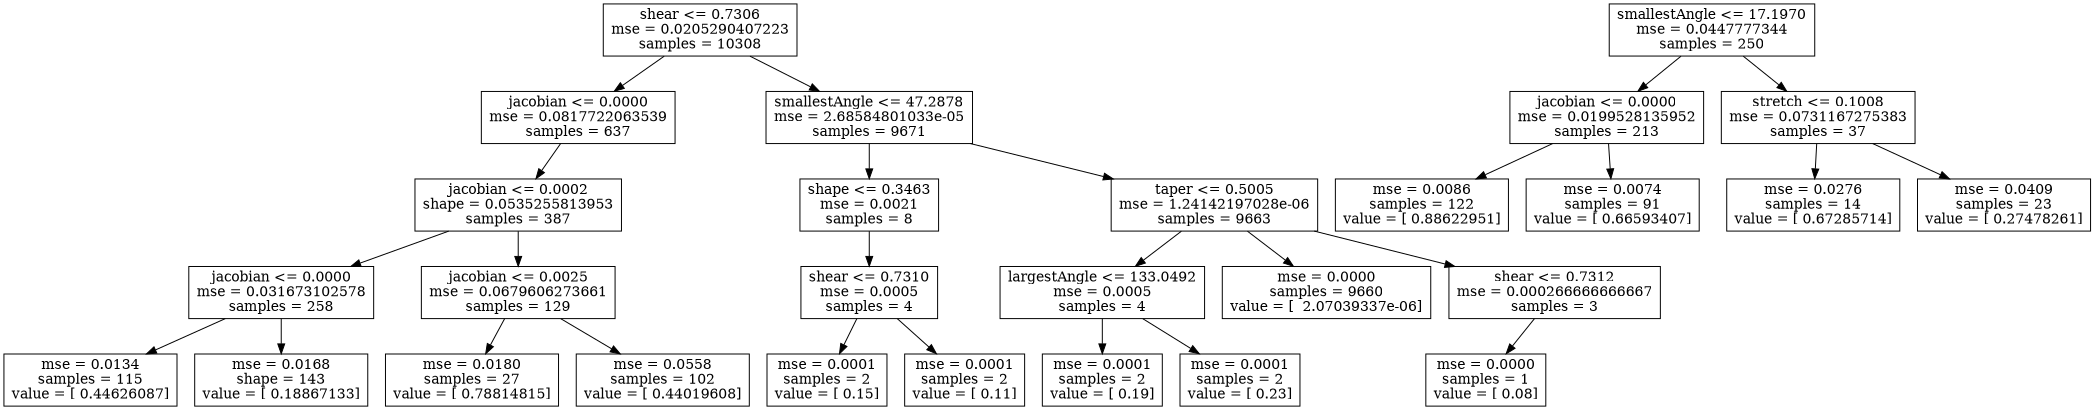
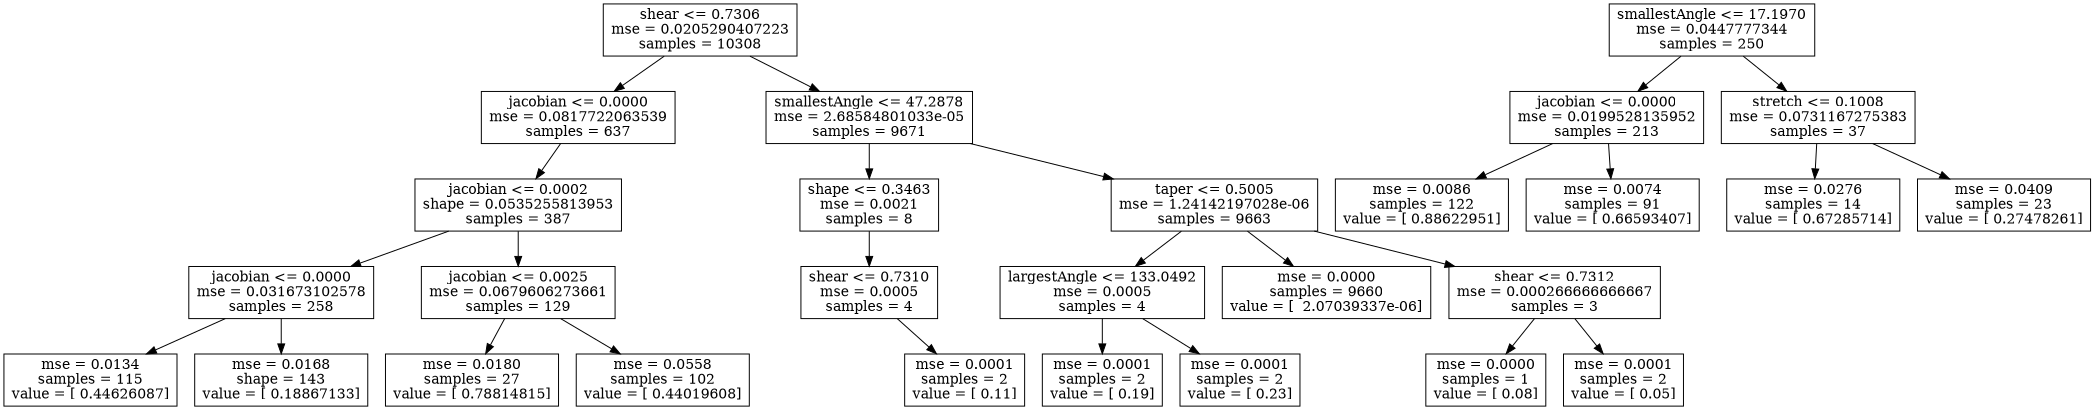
(827, 380) -> none
none -> (1623, 380)
